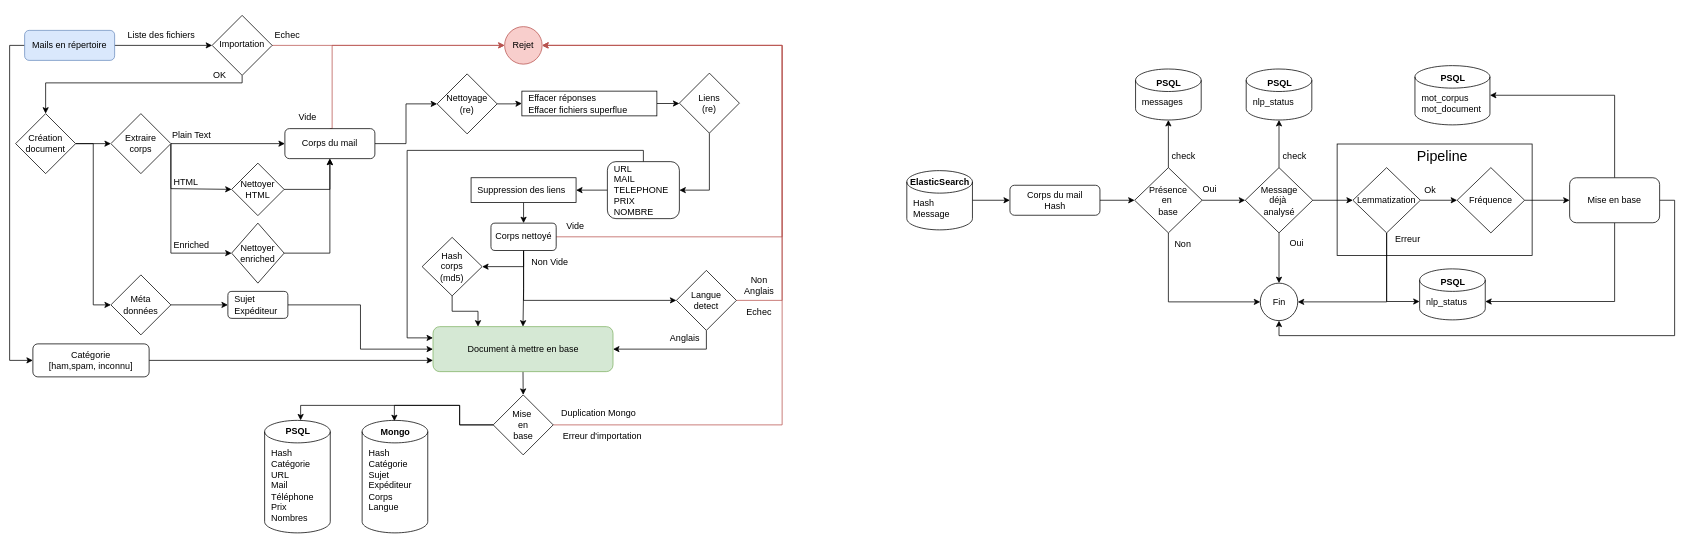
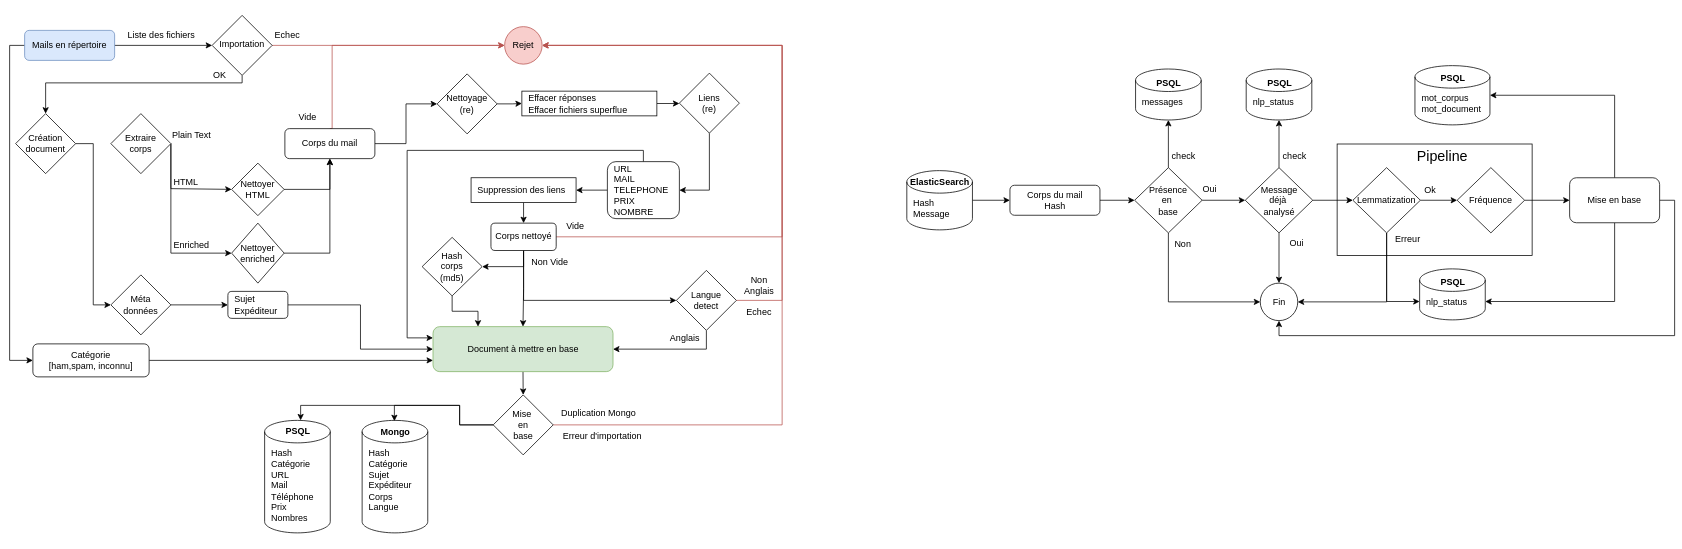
(100, 144) -> none
(226, 144) -> none
